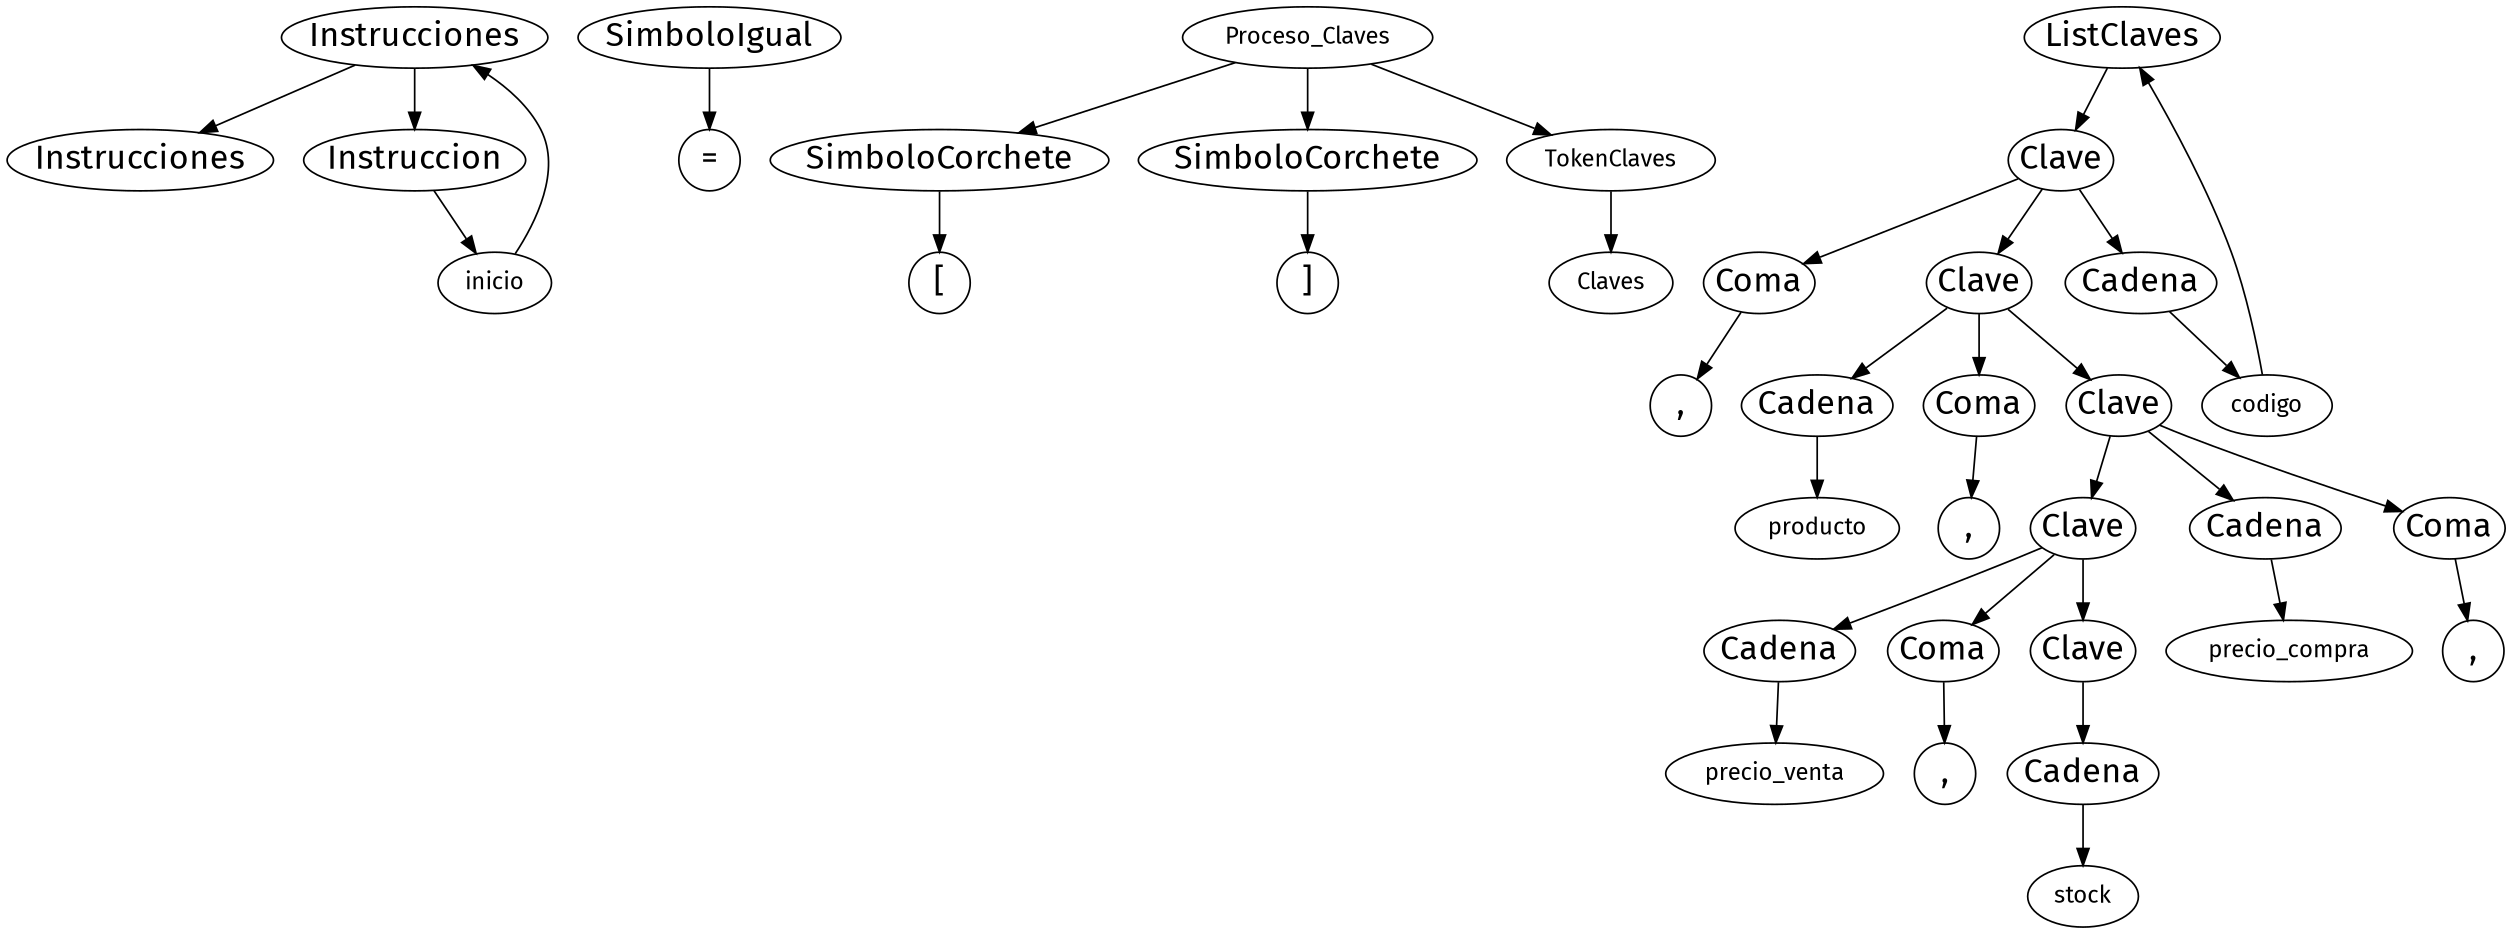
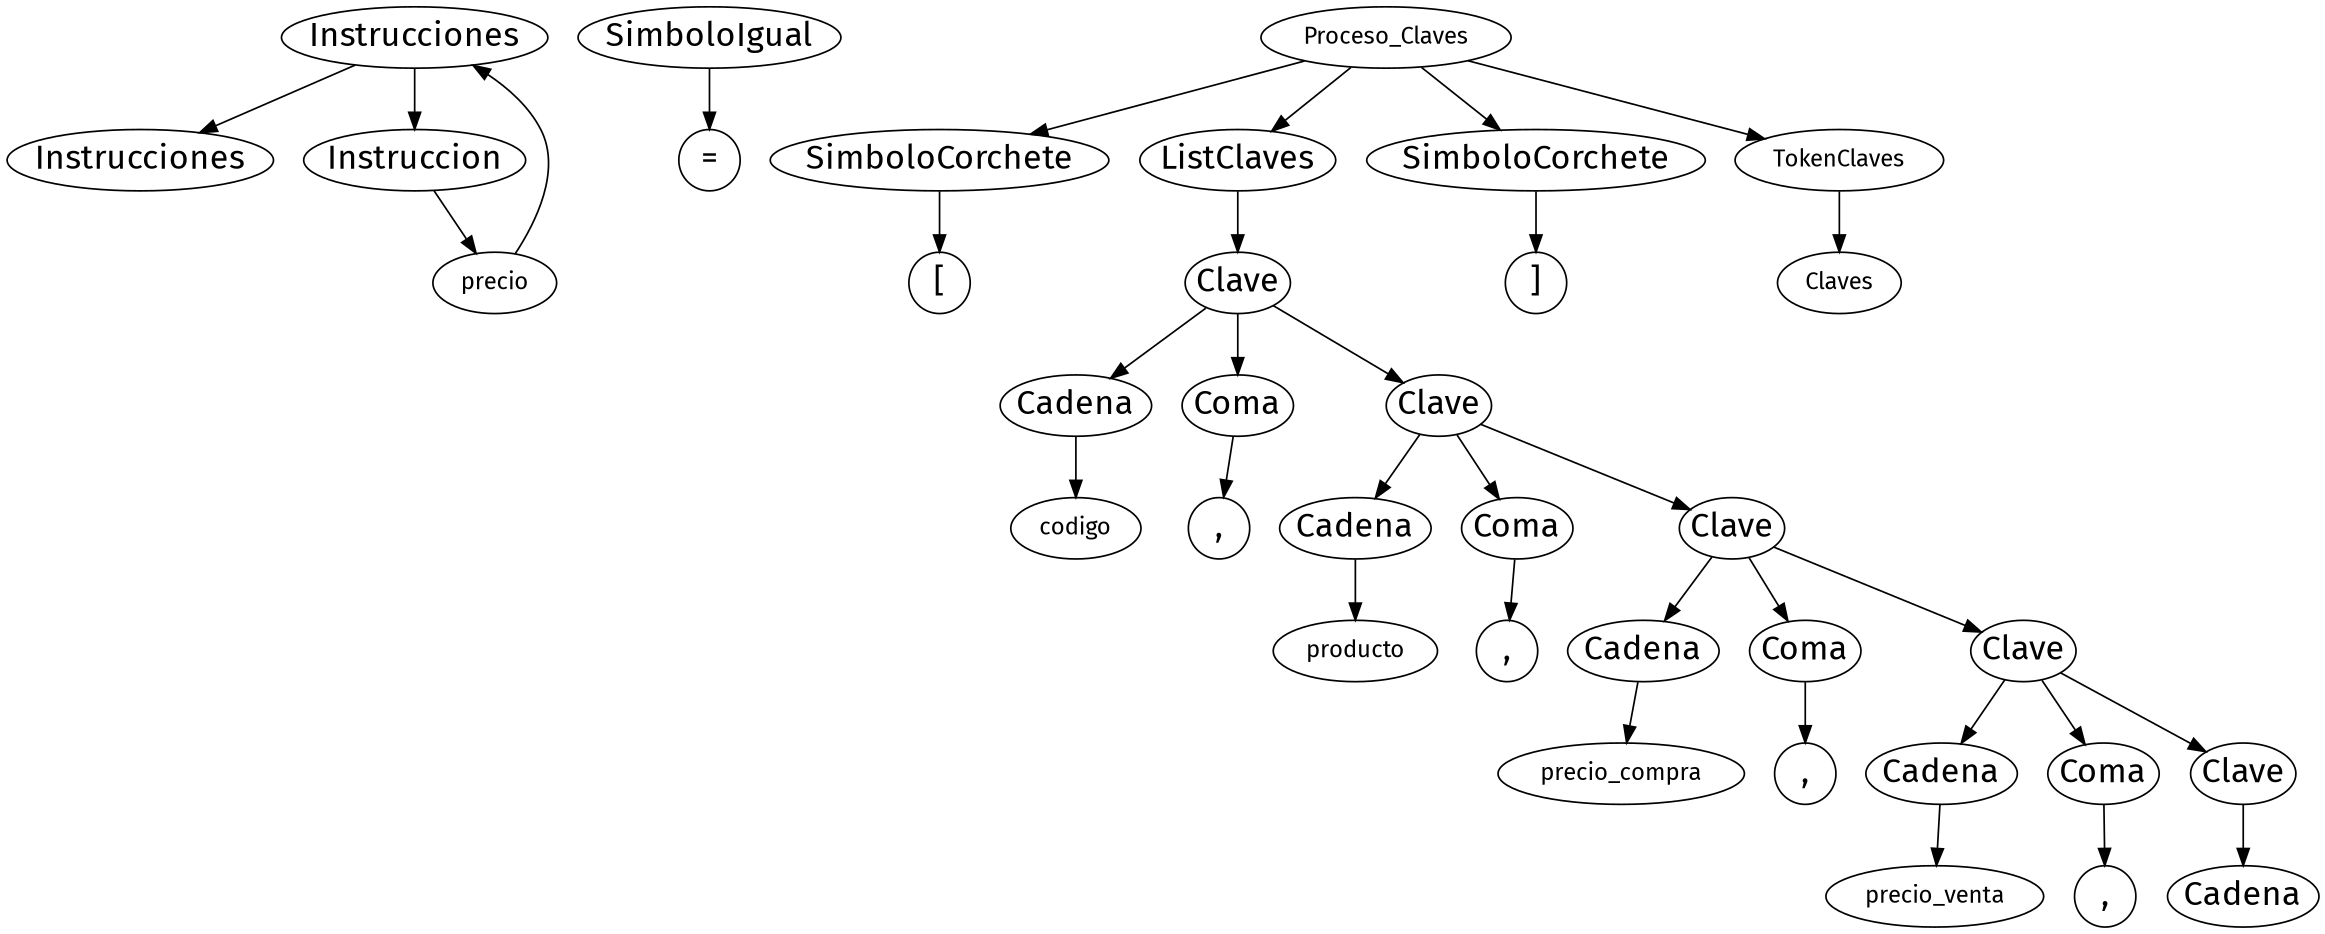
(2220, 223) -> (1318, 94)
(495, 283) -> (495, 283)
(2083, 896) -> none
